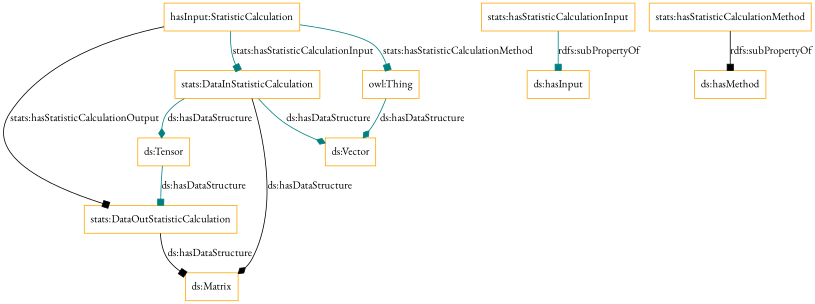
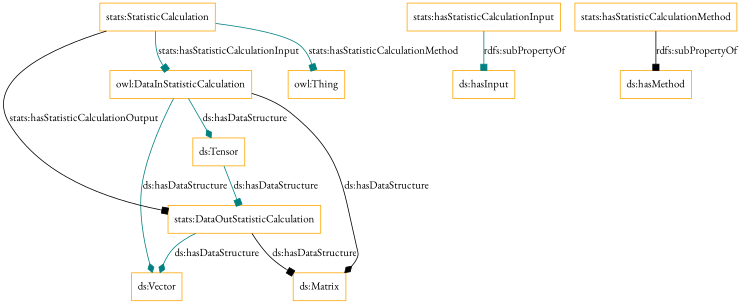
(232, 17) -> (158, 17)
(247, 84) -> (181, 84)
(379, 115) -> (177, 245)
